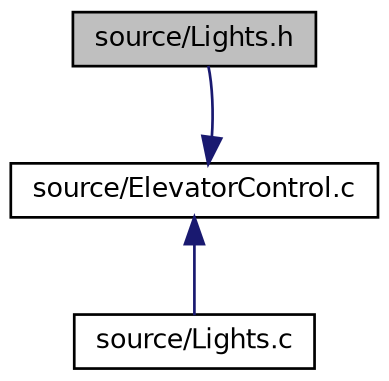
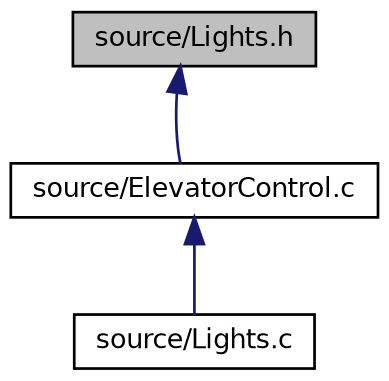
(212, 101) -> (176, 129)
